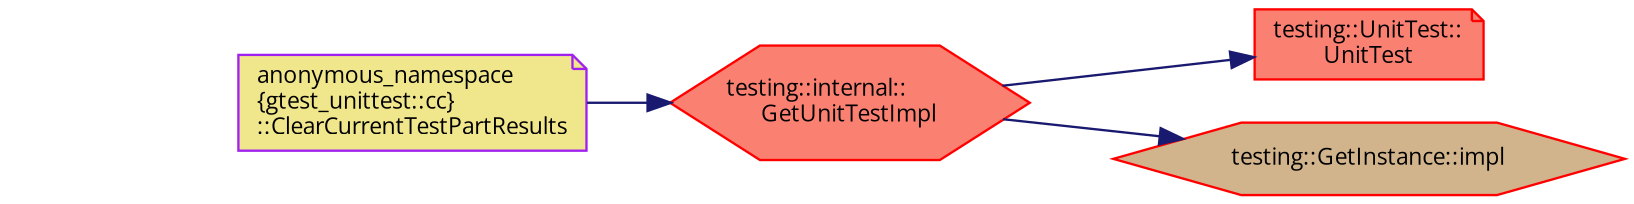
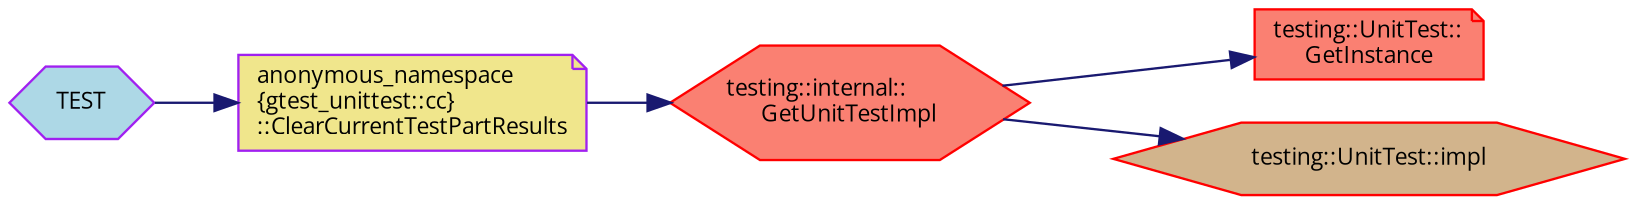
(1369, 44) -> (1369, 44)
none -> (82, 103)
(1369, 159) -> (1369, 159)
